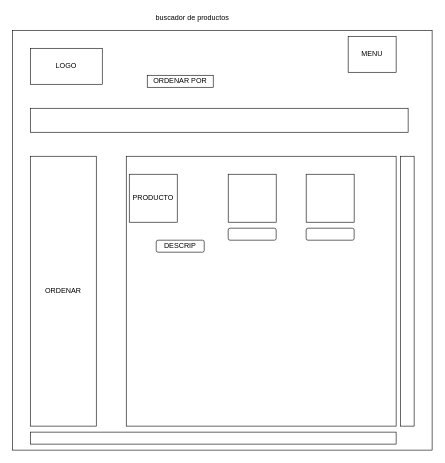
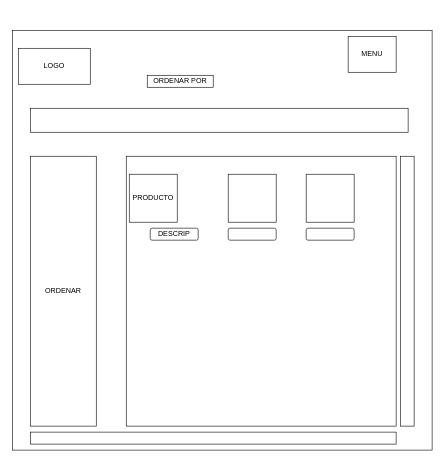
(192, 18) -> none
(66, 66) -> (54, 66)
(180, 246) -> (174, 234)
